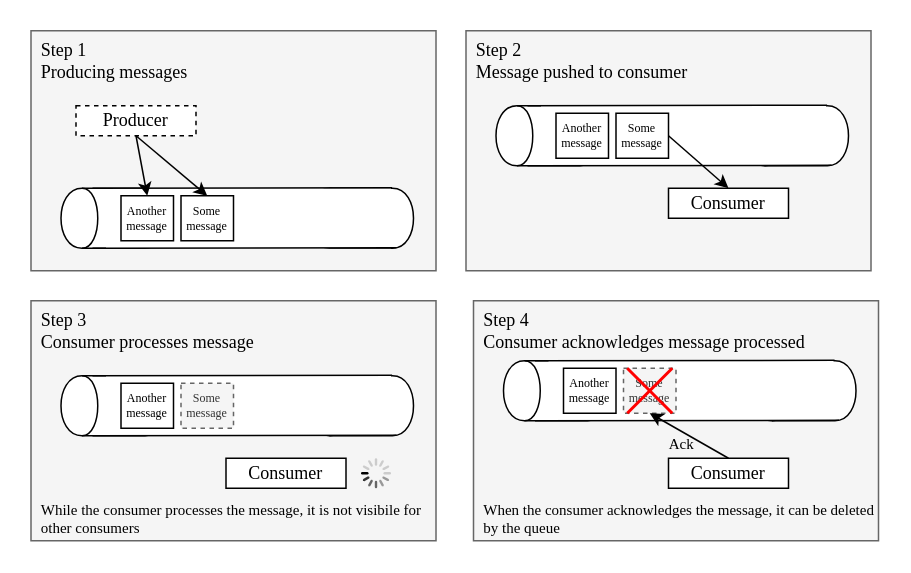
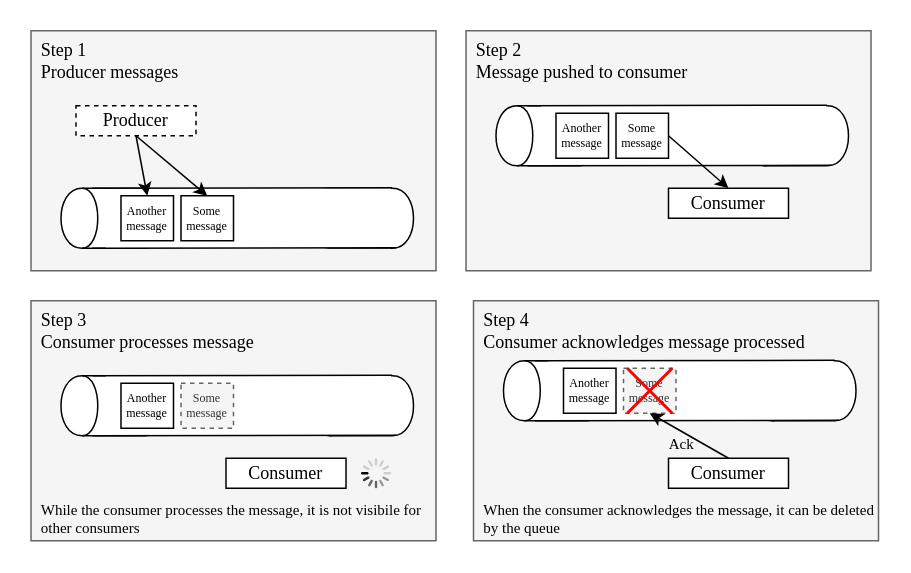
(127, 61) -> (125, 61)
